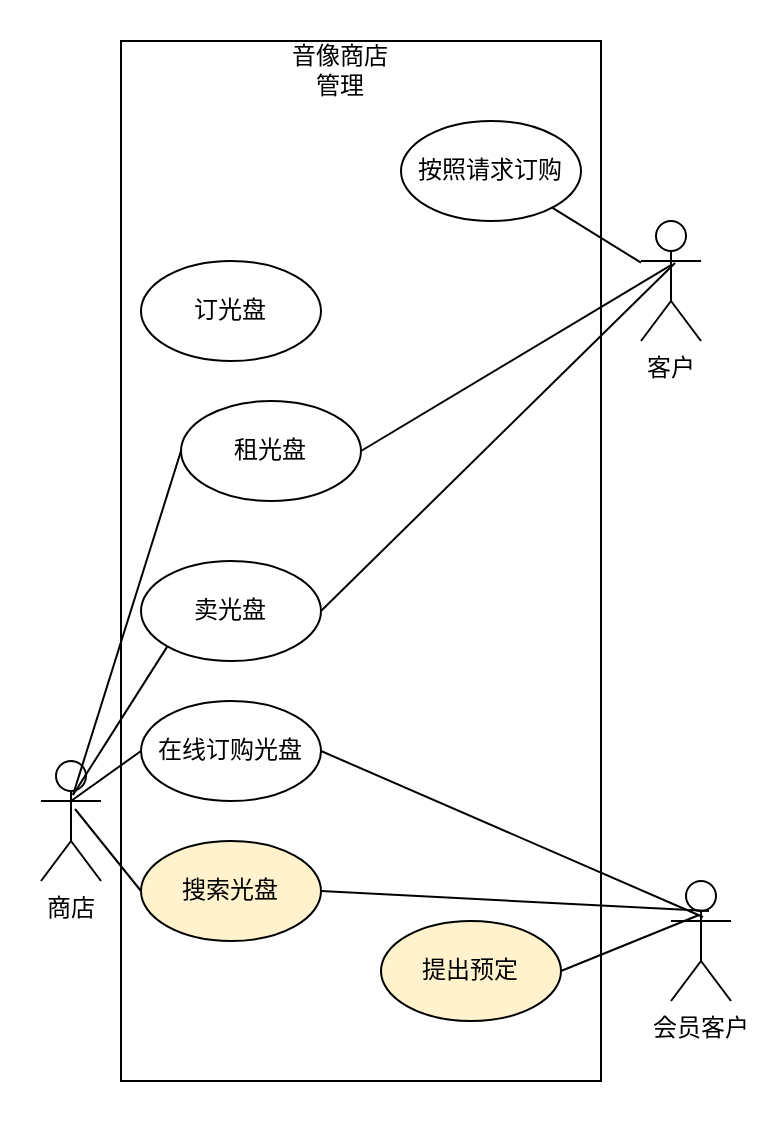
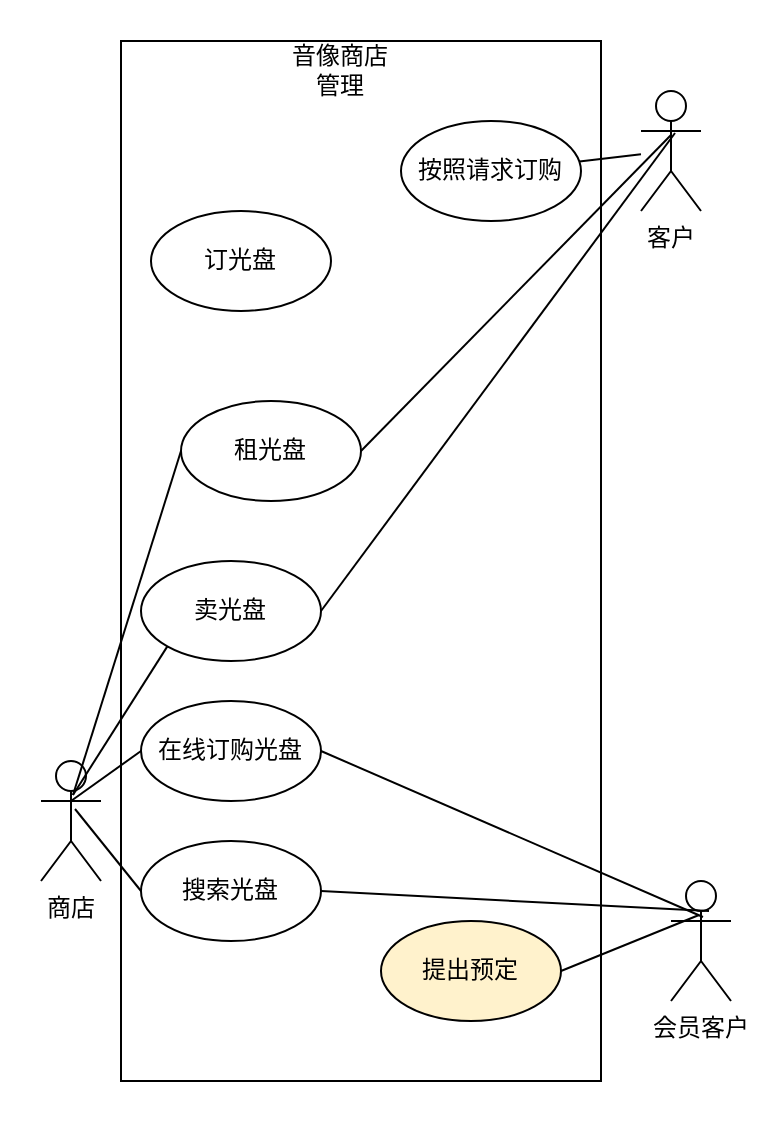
(671, 281) -> (671, 151)
(231, 311) -> (241, 261)
(231, 891) -> (231, 891)
